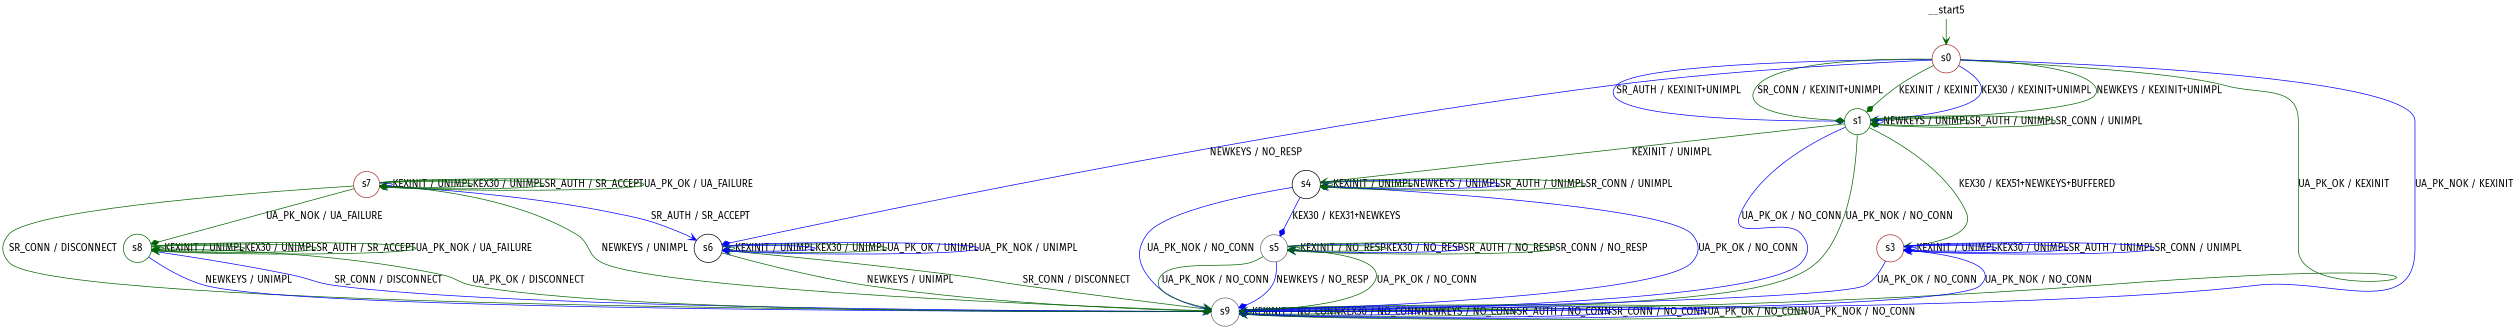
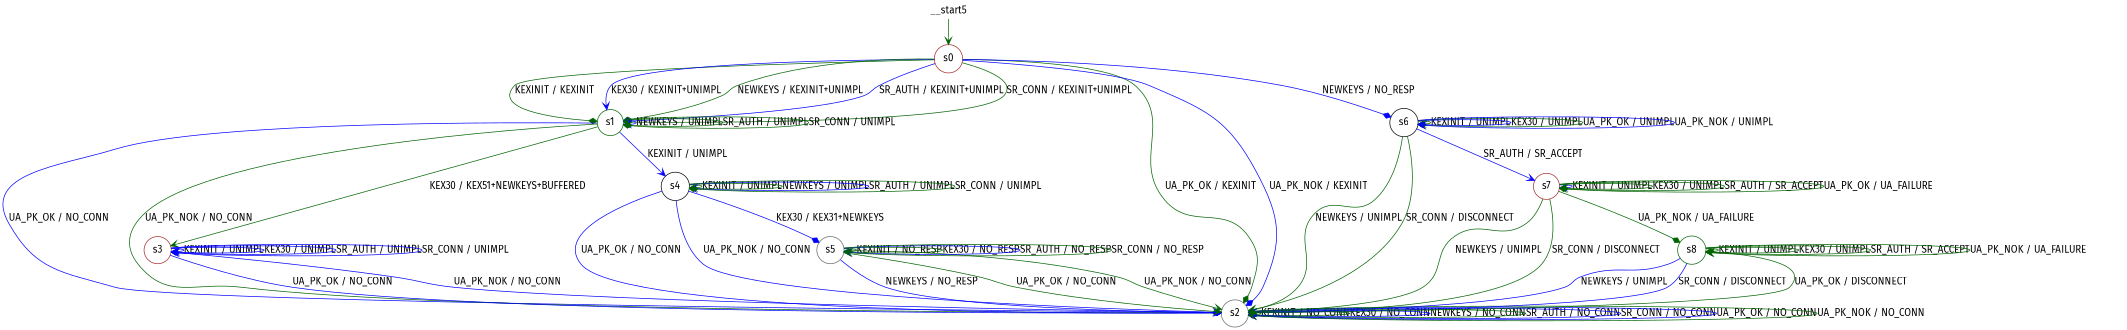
(1586, 153) -> (640, 152)
(537, 200) -> (1472, 153)
(1225, 312) -> (1235, 313)
